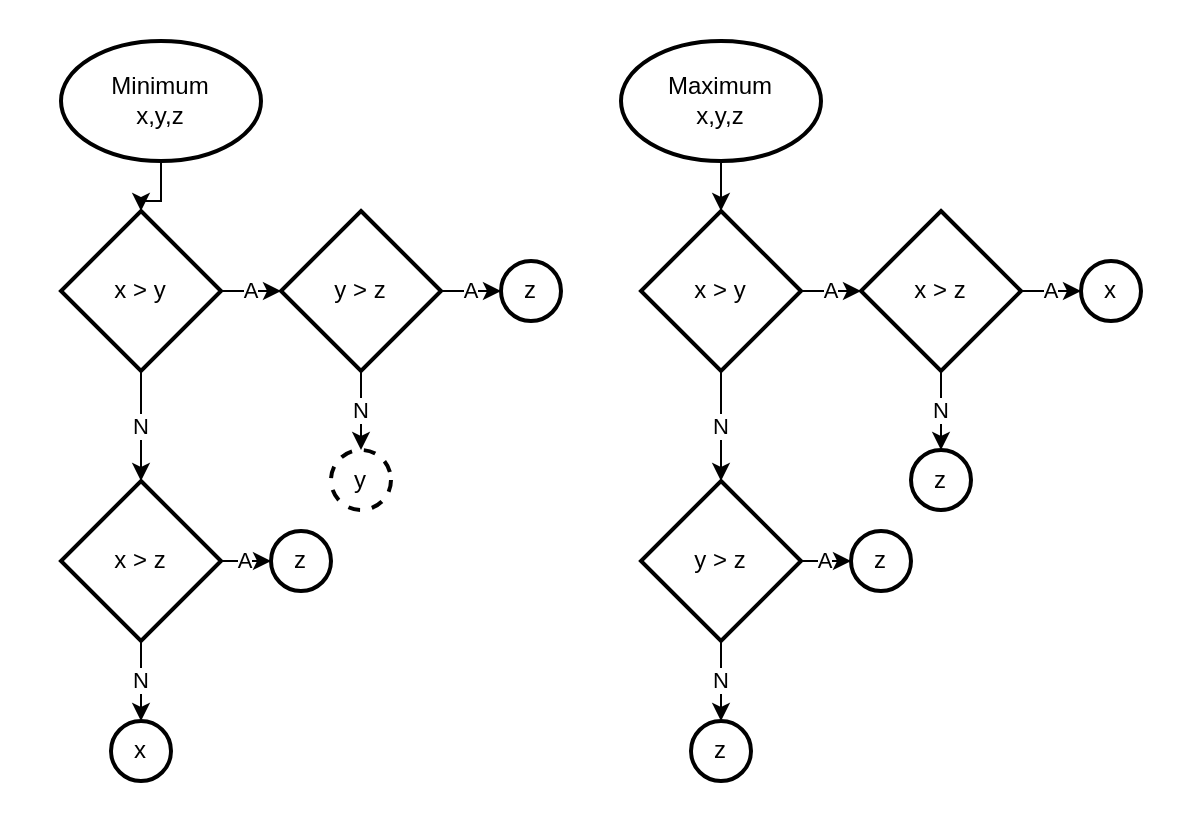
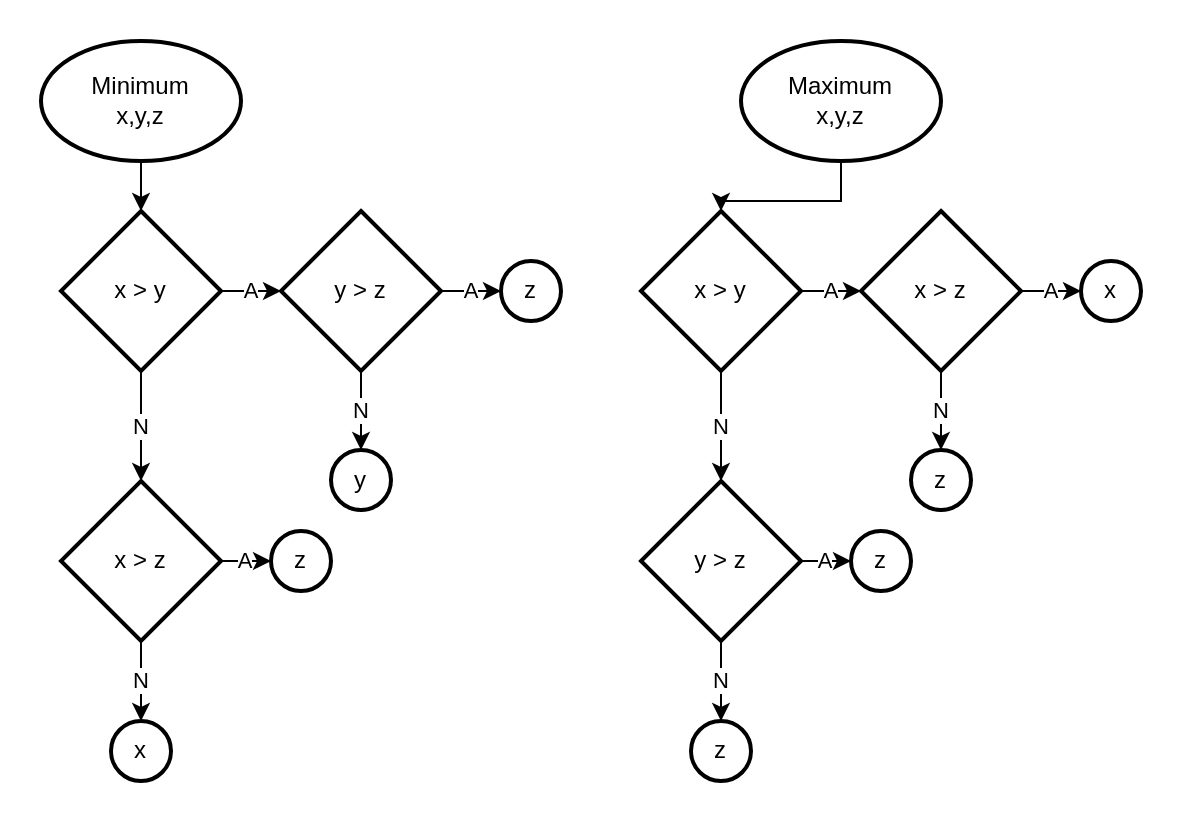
(161, 101) -> (141, 101)
(721, 101) -> (841, 101)
(361, 480) -> (361, 480)
